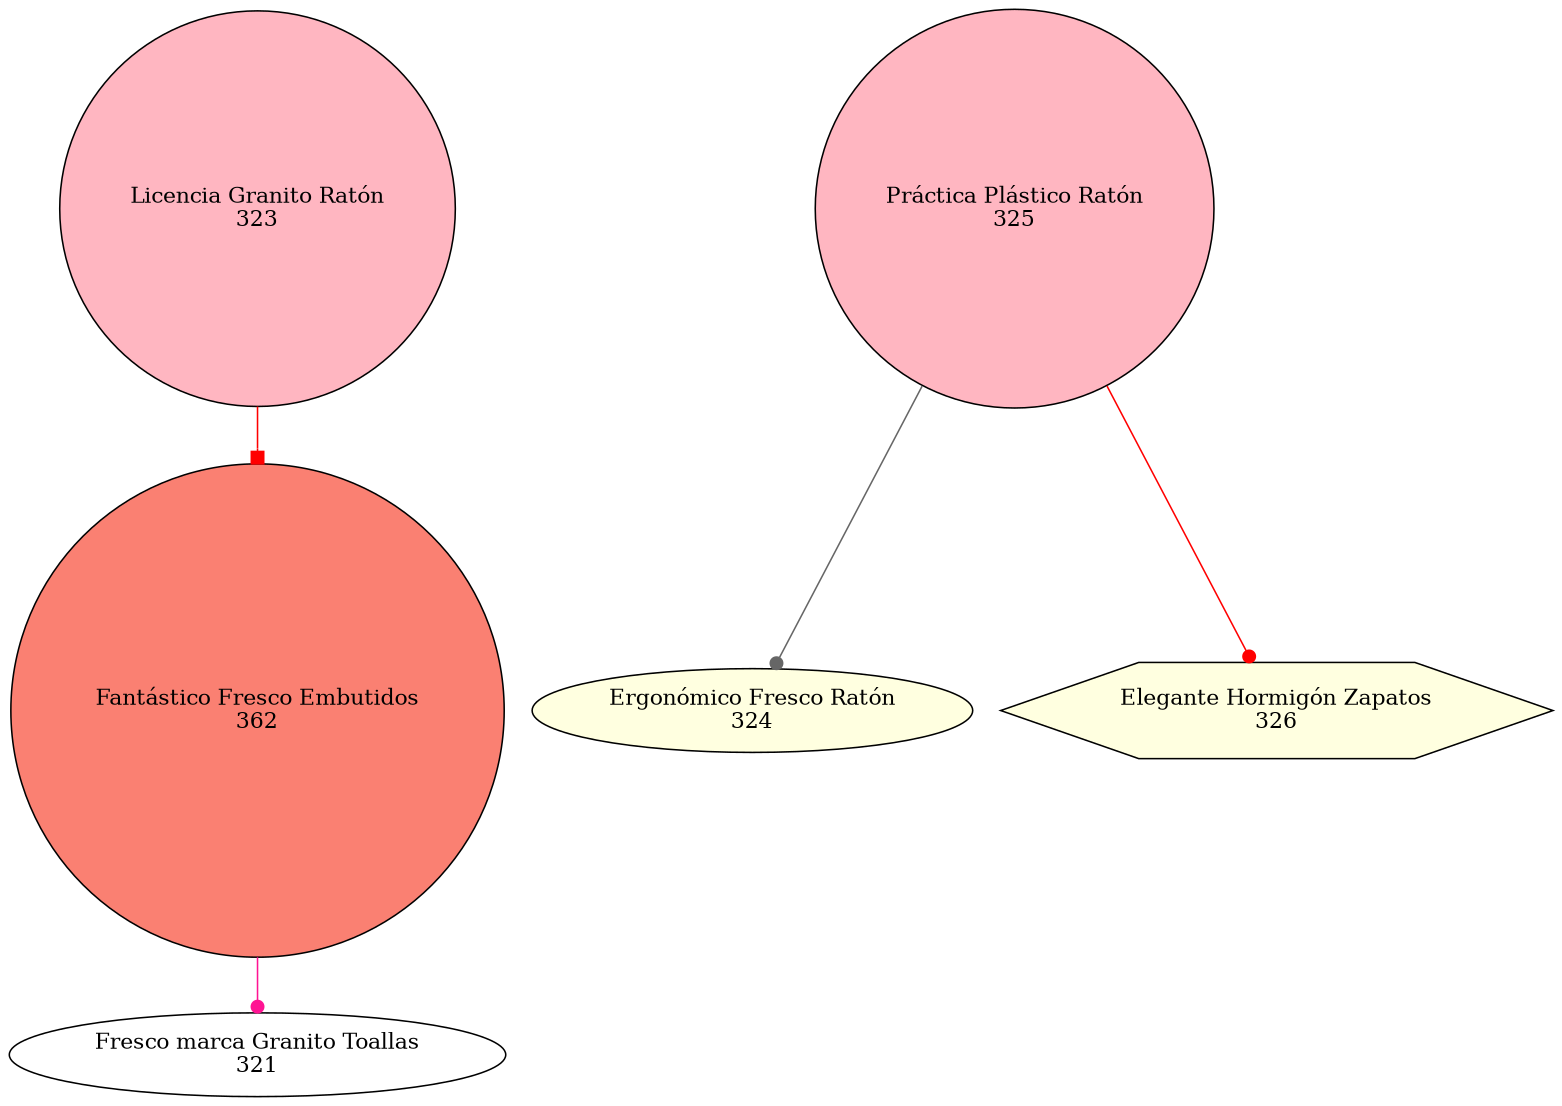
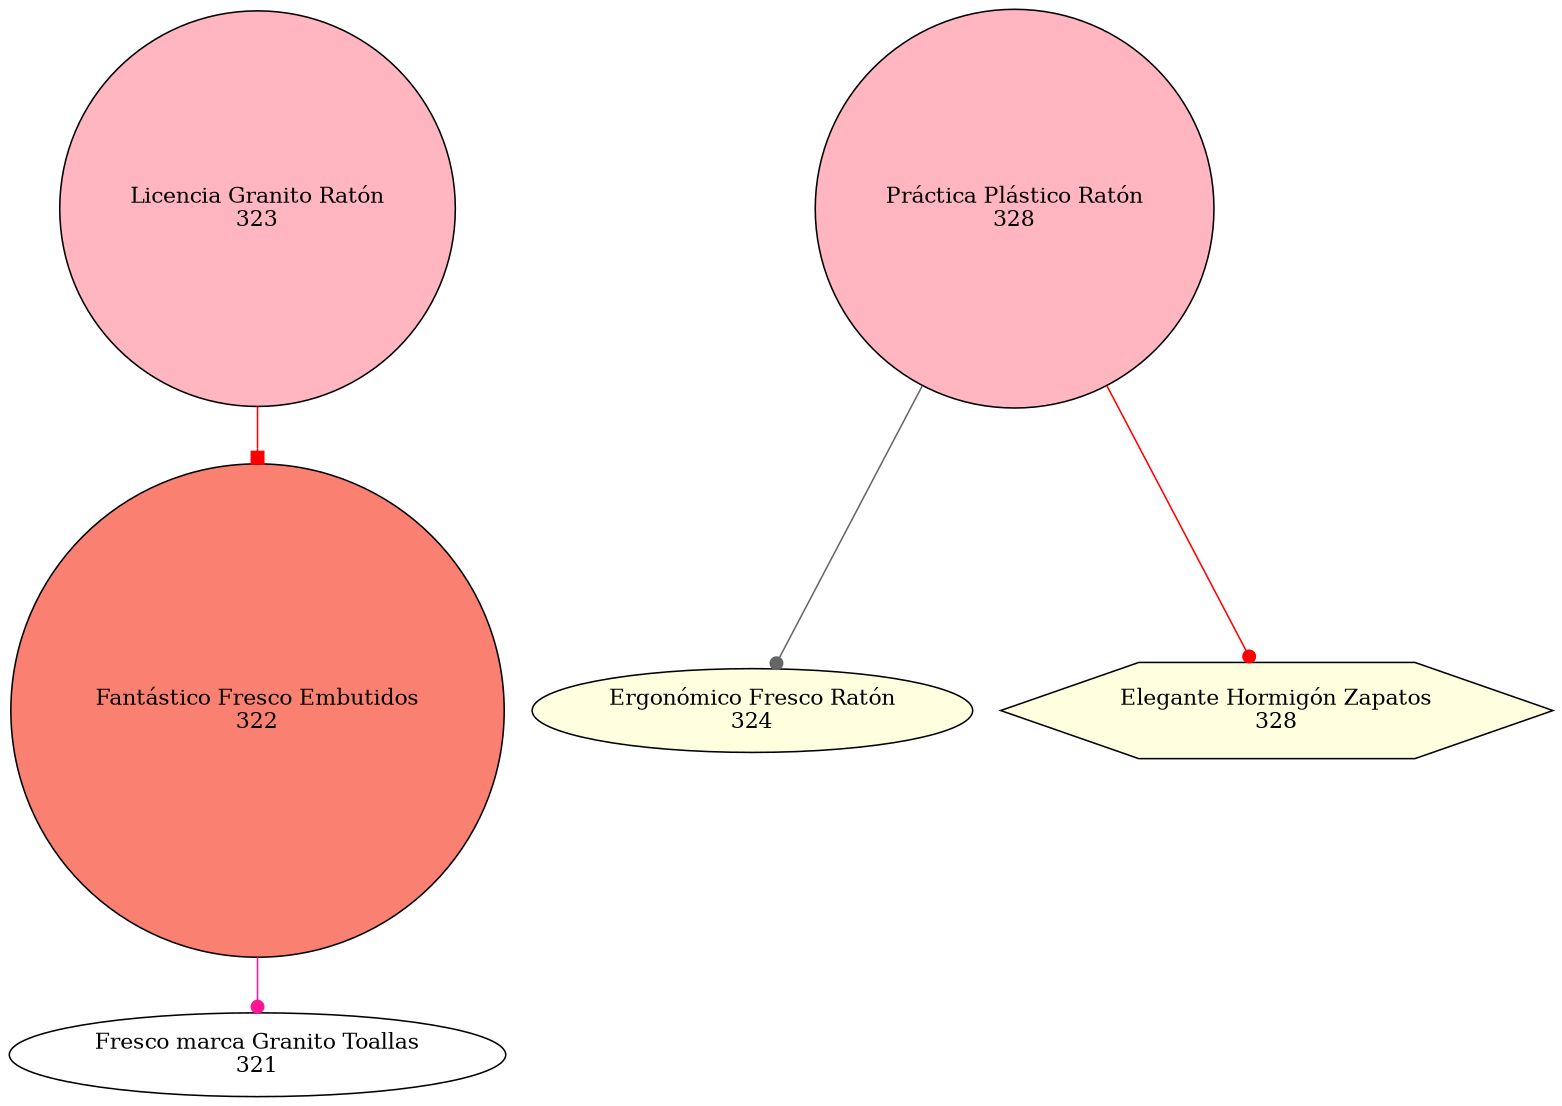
(1015, 209) -> (1015, 209)
(258, 711) -> (258, 711)
(1277, 711) -> (1277, 711)
